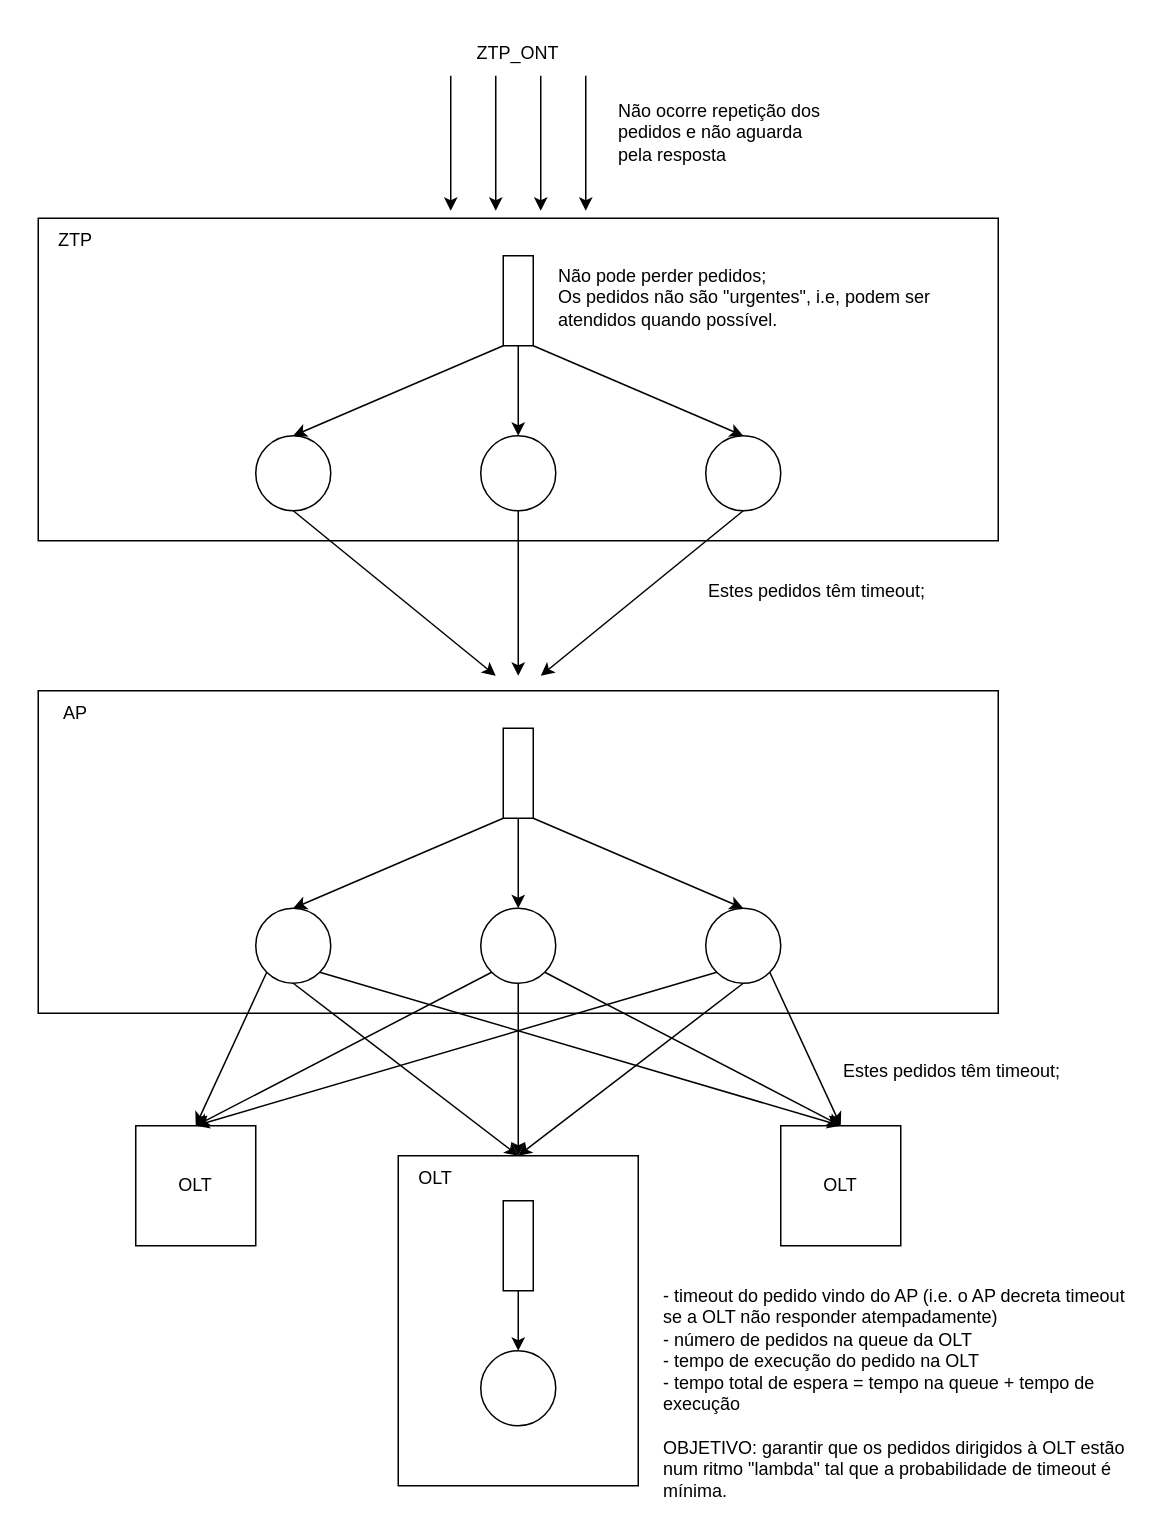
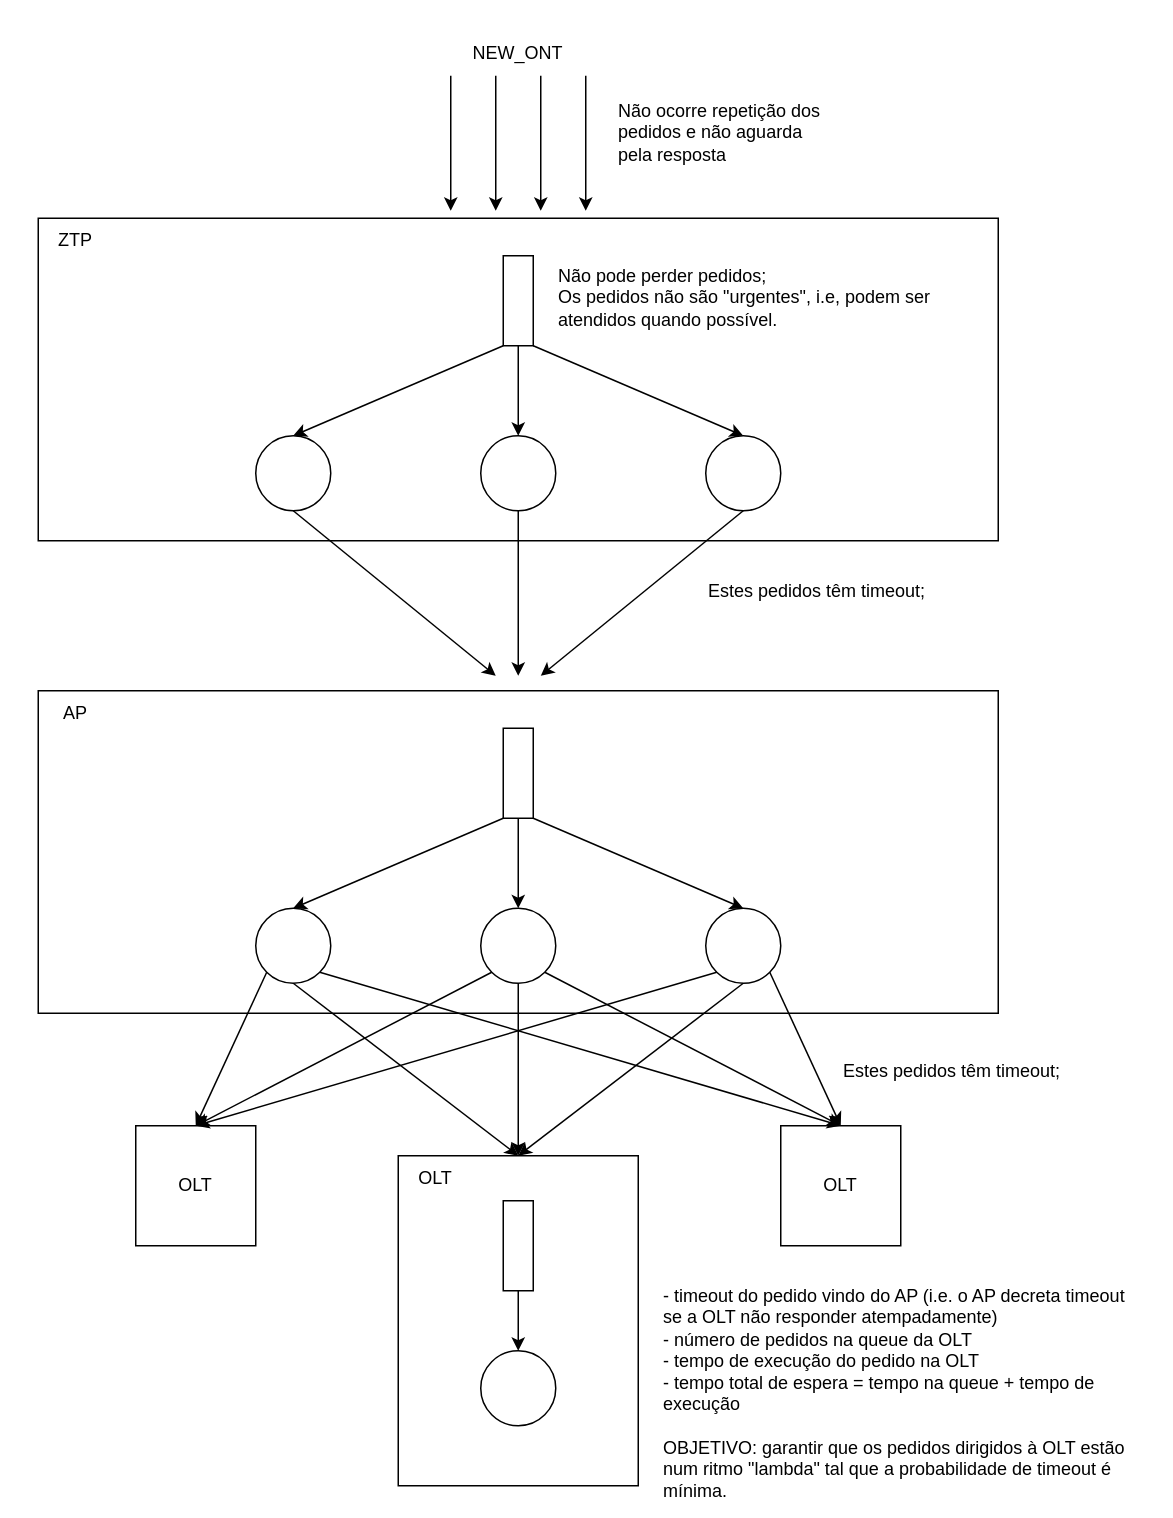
(518, 53) -> (518, 53)
